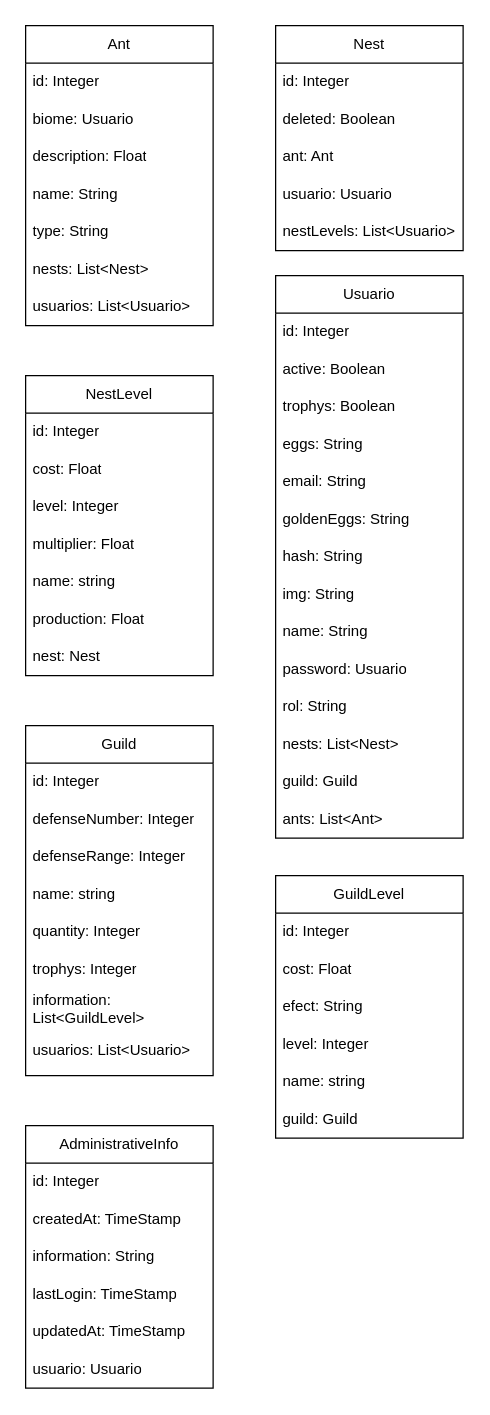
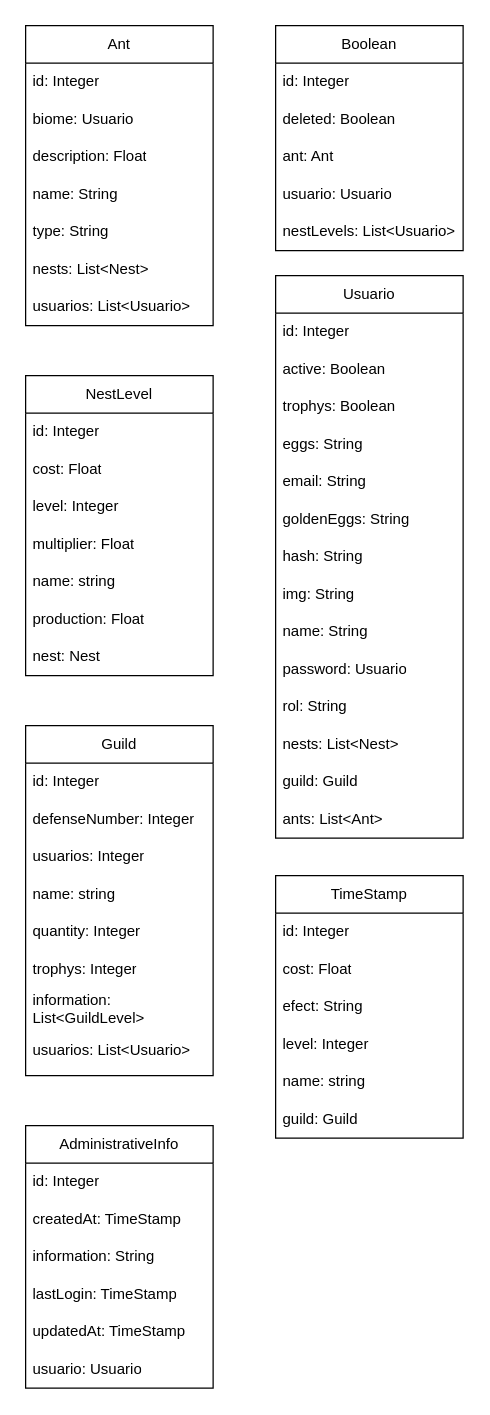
(369, 44) -> (369, 44)
(117, 857) -> (99, 857)
(369, 894) -> (369, 894)
